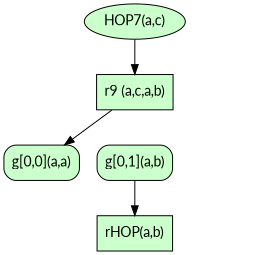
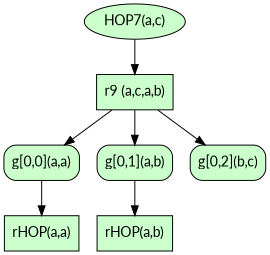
none -> (135, 123)
none -> (228, 163)
none -> (42, 233)
